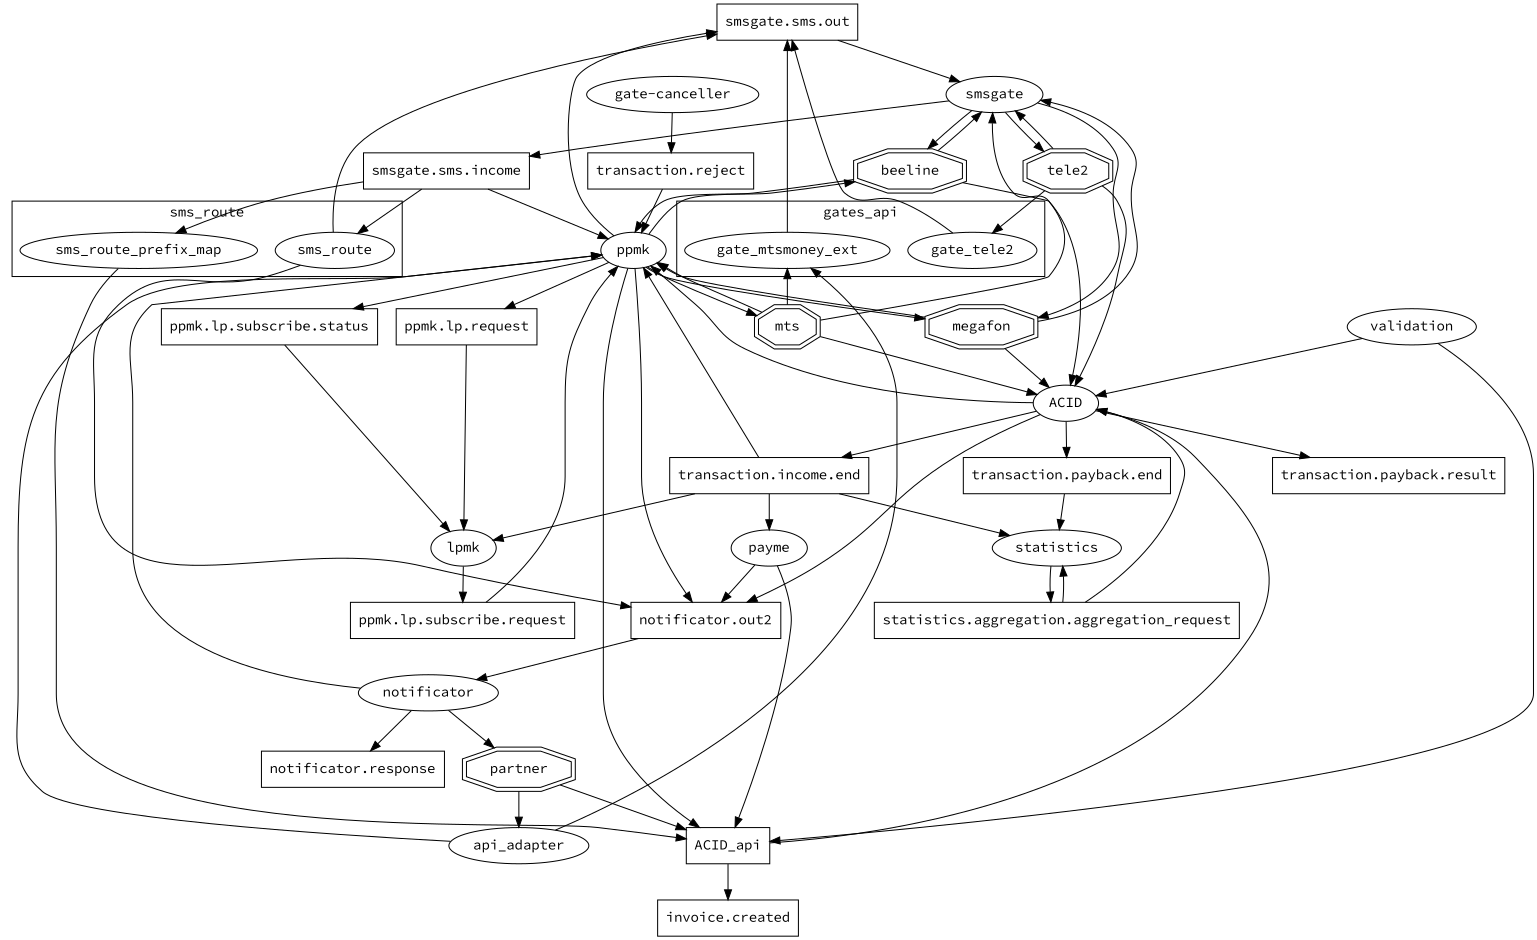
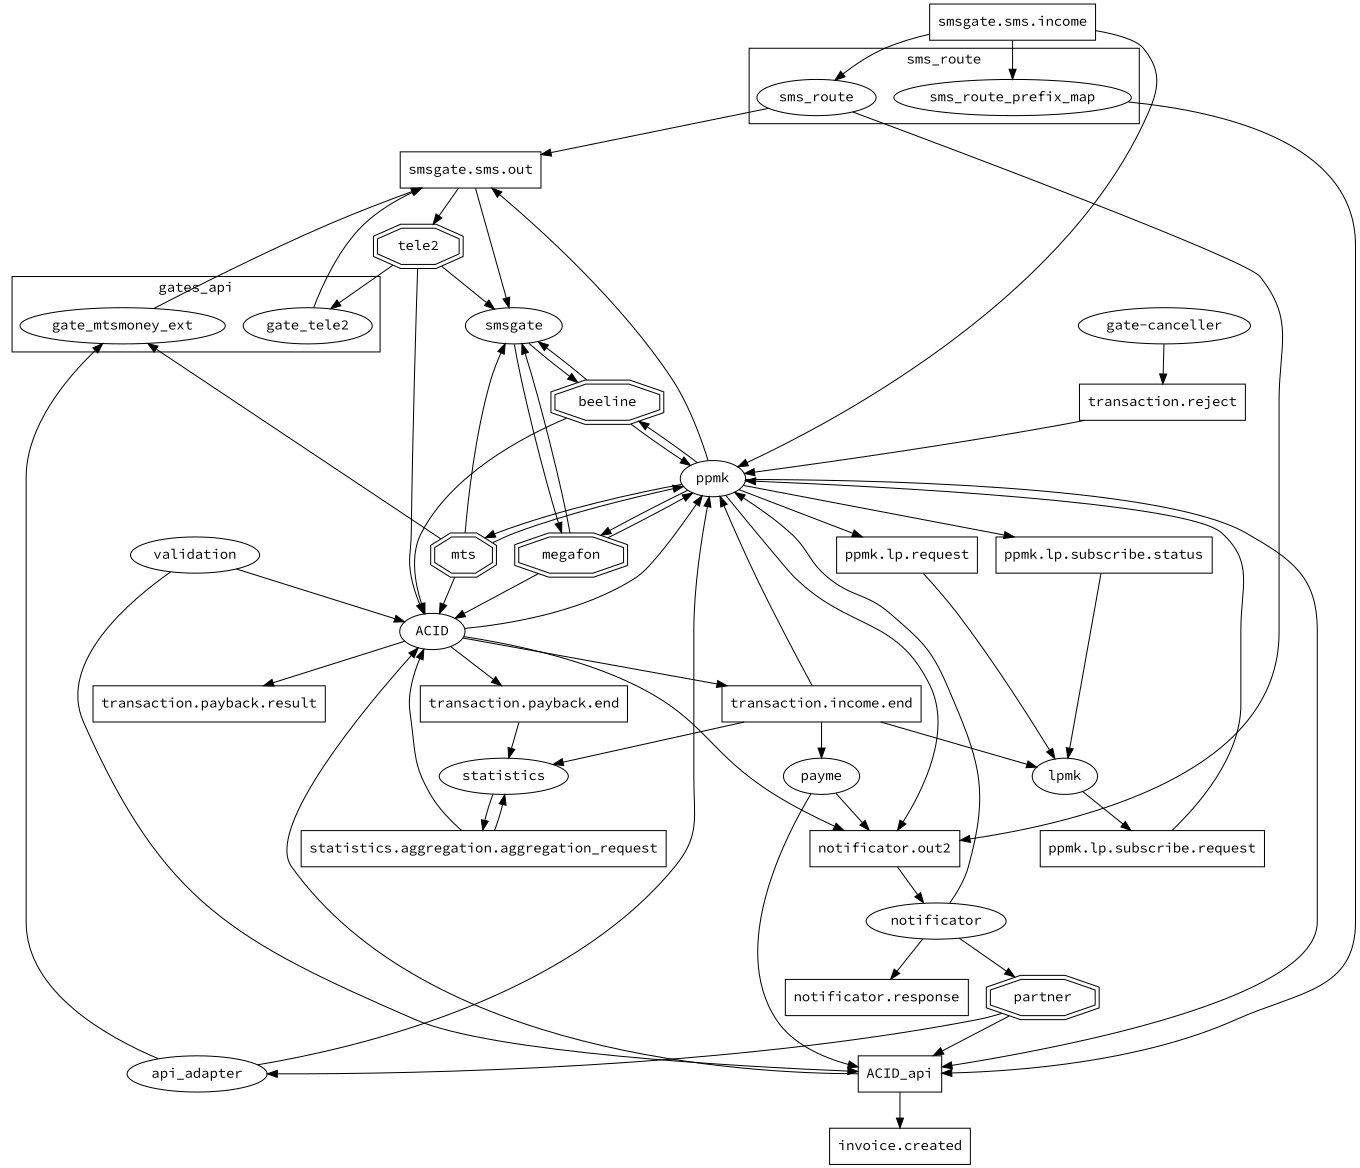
(744, 126) -> none
(1021, 129) -> (449, 202)
